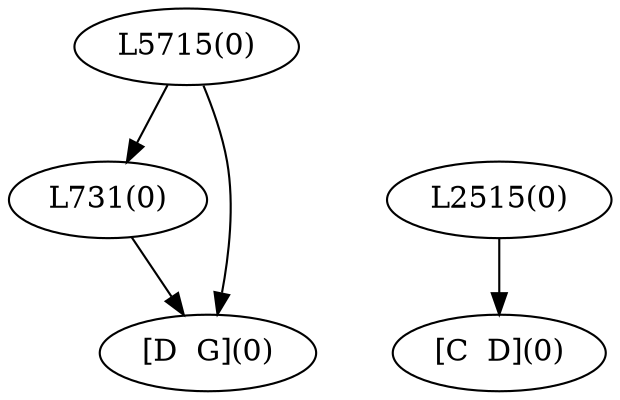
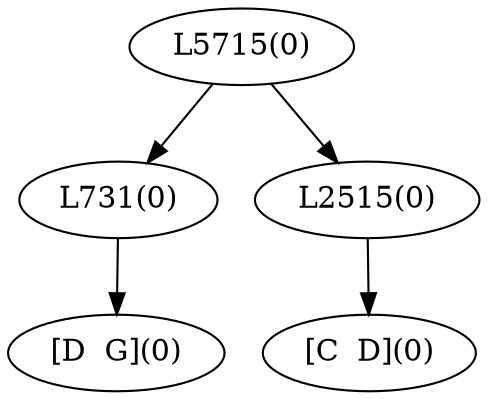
(230, 187) -> (298, 115)
